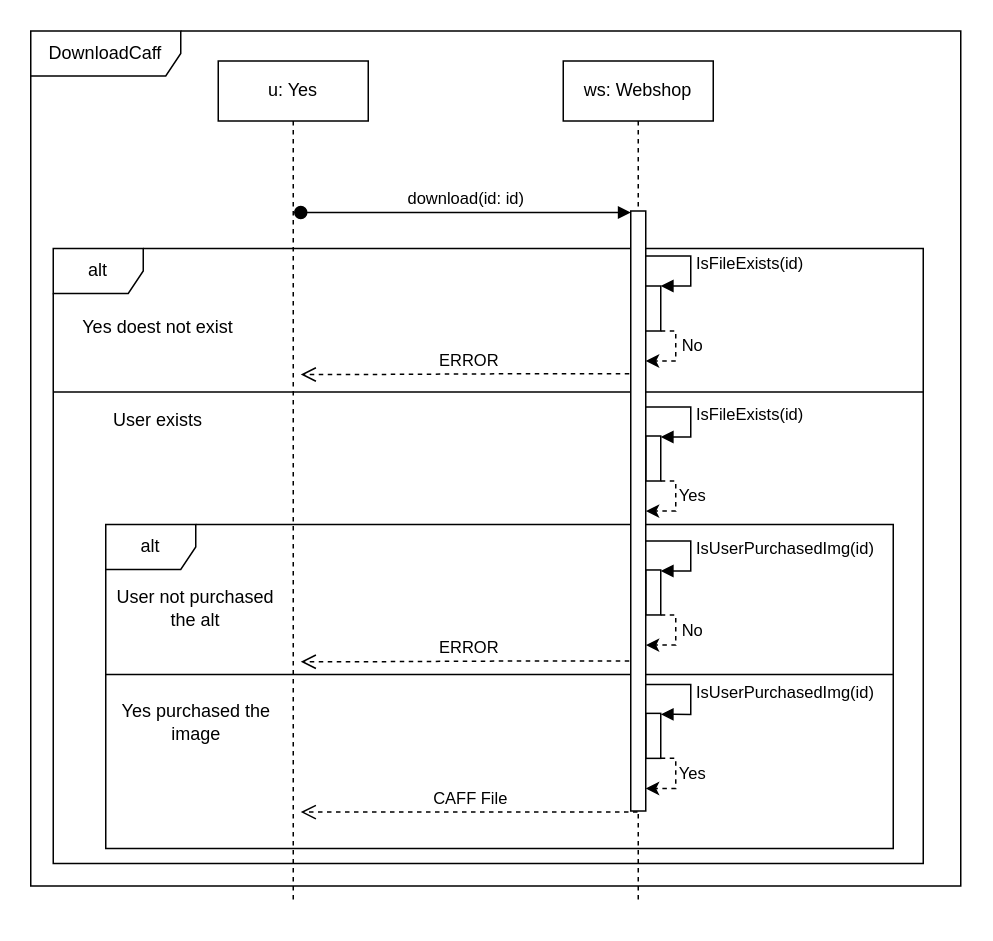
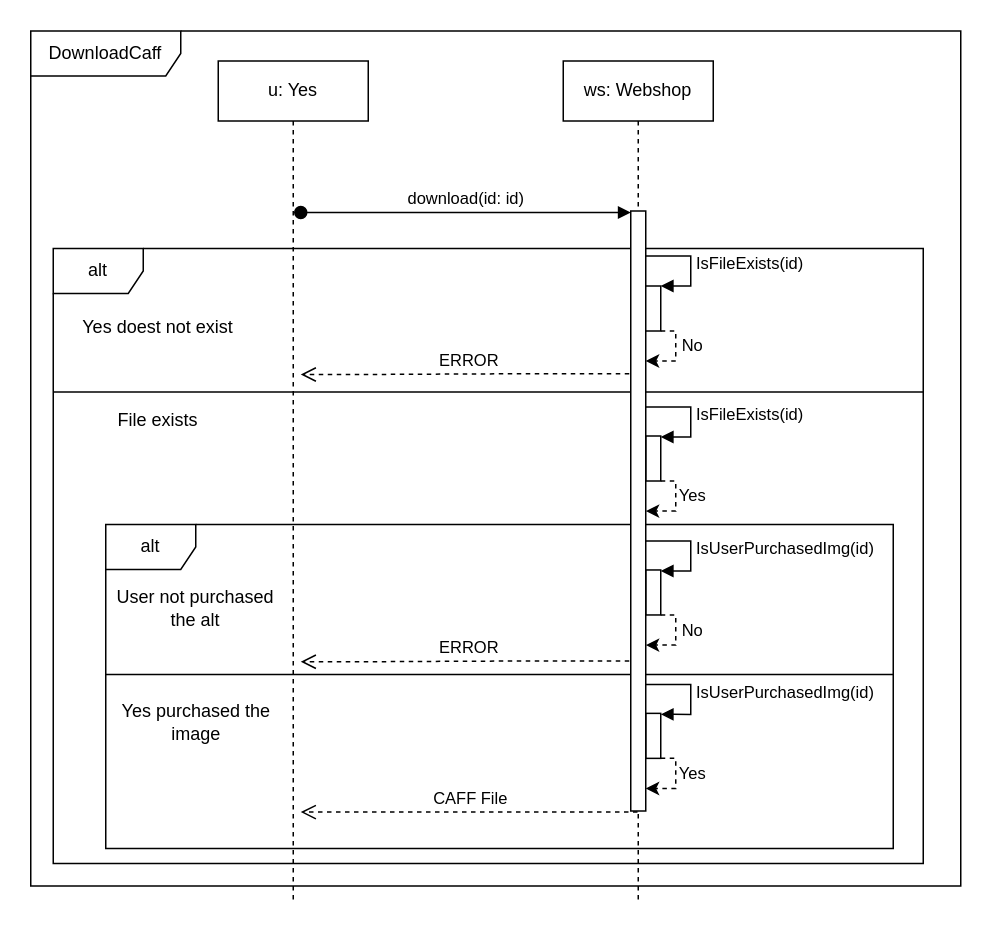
(158, 421) -> (158, 421)
